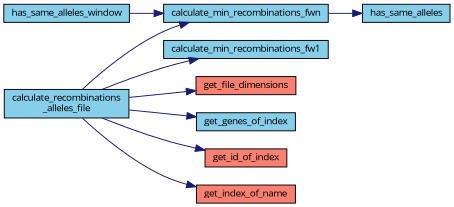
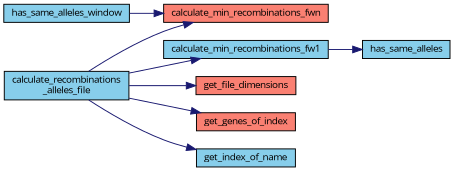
(246, 13) -> (246, 13)
(340, 13) -> (340, 49)
(246, 122) -> (246, 122)
(246, 158) -> none
(246, 194) -> (246, 158)
